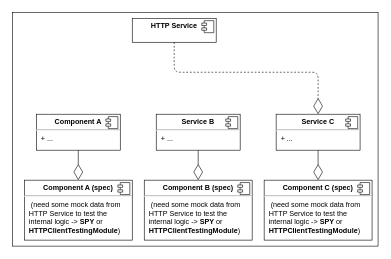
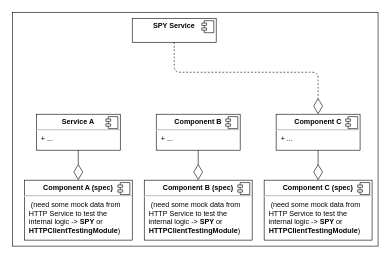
(155, 18) -> (153, 18)
(58, 114) -> (53, 114)
(173, 114) -> (178, 114)
(293, 114) -> (298, 114)
